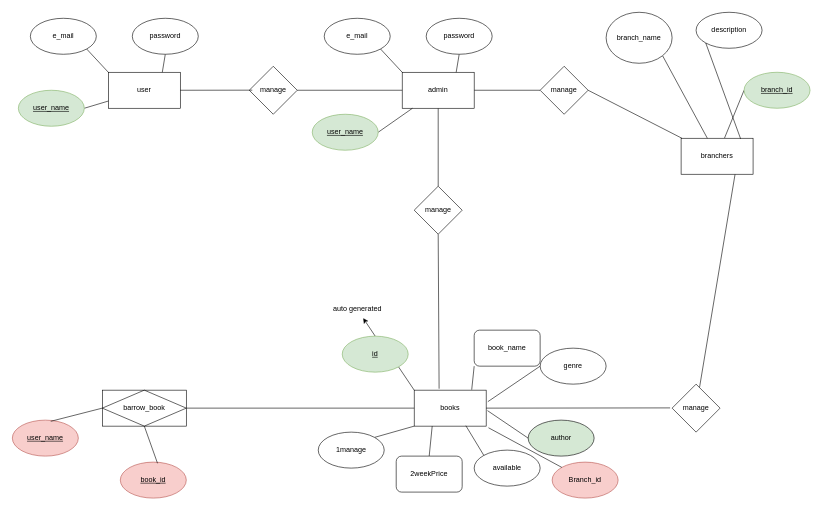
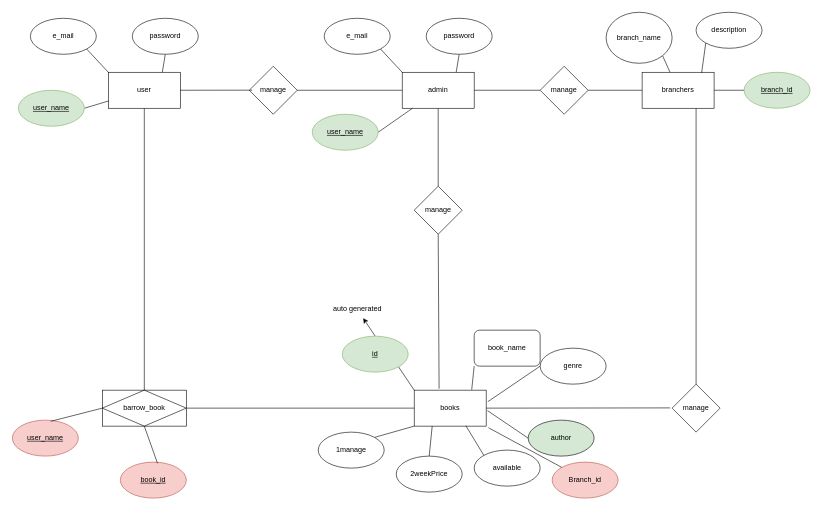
(717, 156) -> (678, 90)
none -> (144, 248)
(429, 474) -> (429, 474)
